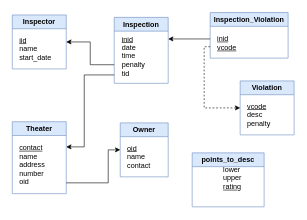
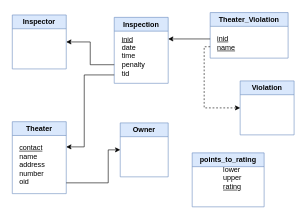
(249, 20) -> (249, 20)
(228, 43) -> (226, 43)
(42, 49) -> none
(264, 115) -> none
(144, 157) -> none
(228, 160) -> (228, 160)
